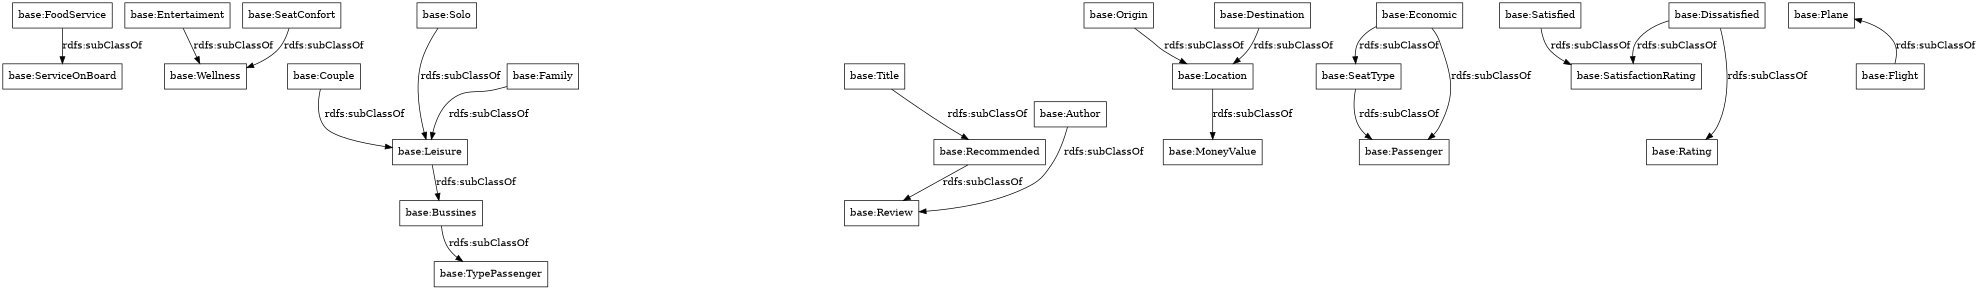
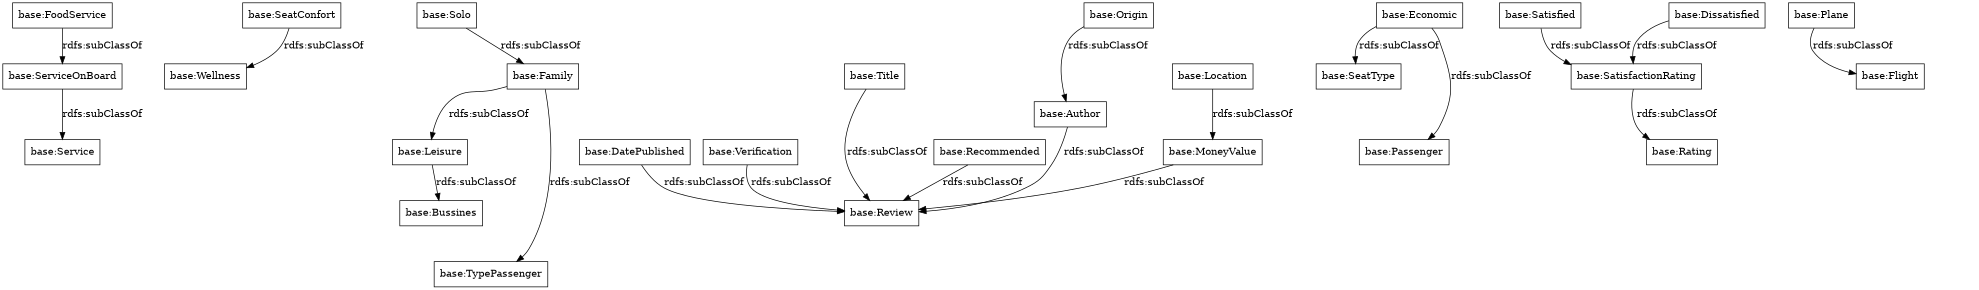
(177, 15) -> none
(1262, 15) -> none
(1888, 35) -> (1819, 58)
(1157, 45) -> (1062, 57)
(324, 76) -> none
(419, 78) -> (492, 44)
(1727, 83) -> (1633, 114)
(927, 113) -> (845, 142)
(1355, 114) -> none
none -> (62, 152)
none -> (635, 152)
none -> (750, 152)
none -> (1051, 193)
(446, 243) -> (550, 176)
